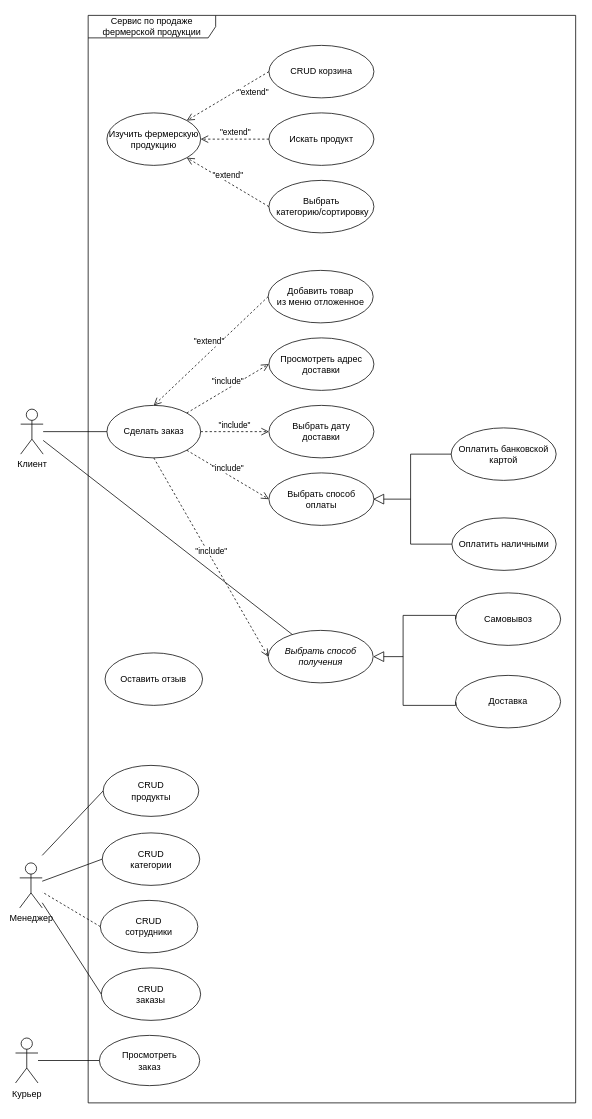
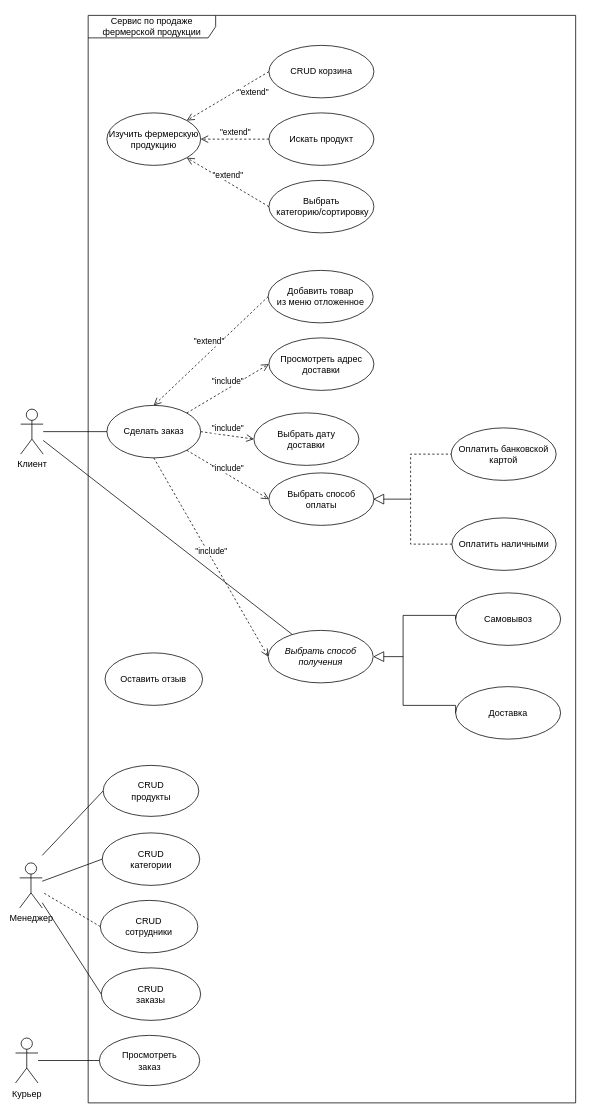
(321, 432) -> (306, 439)
(410, 501) -> (410, 501)
(508, 702) -> (508, 713)
